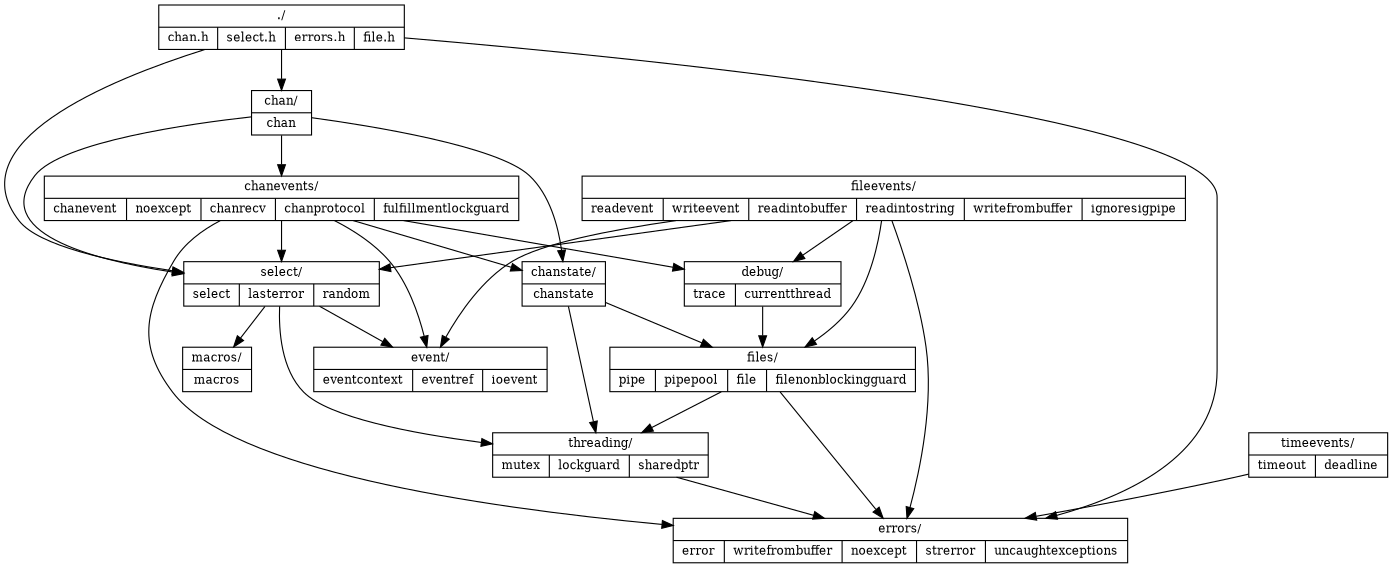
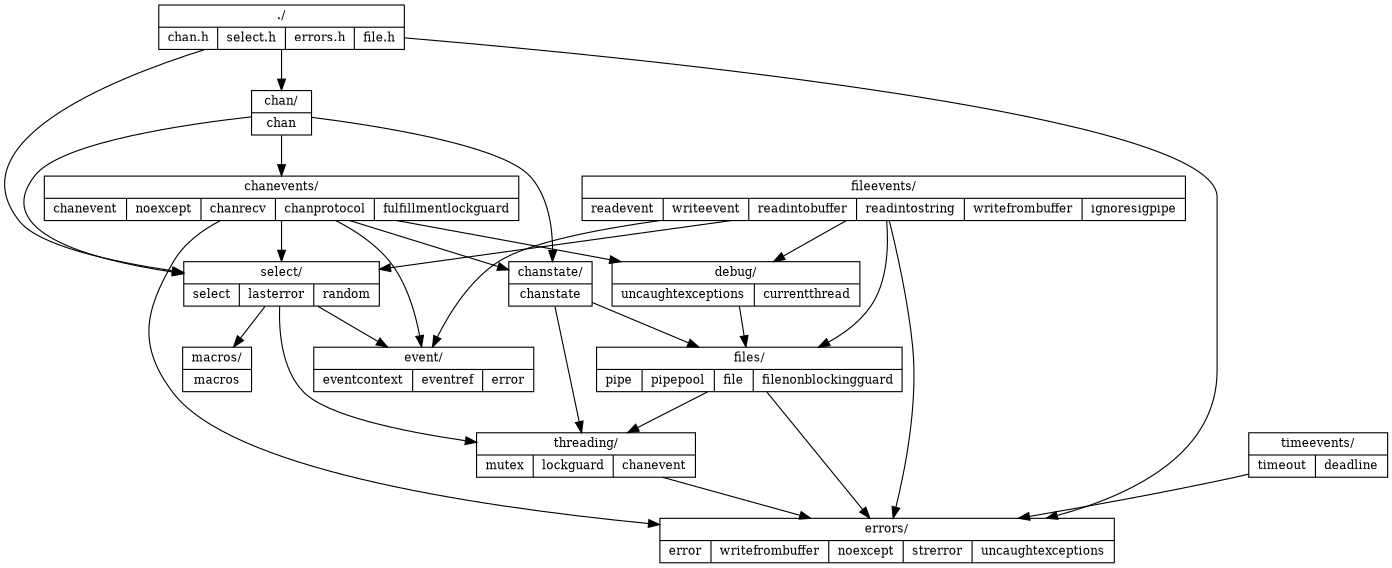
(710, 294) -> (683, 294)
(515, 380) -> (508, 380)
(669, 466) -> (654, 466)
